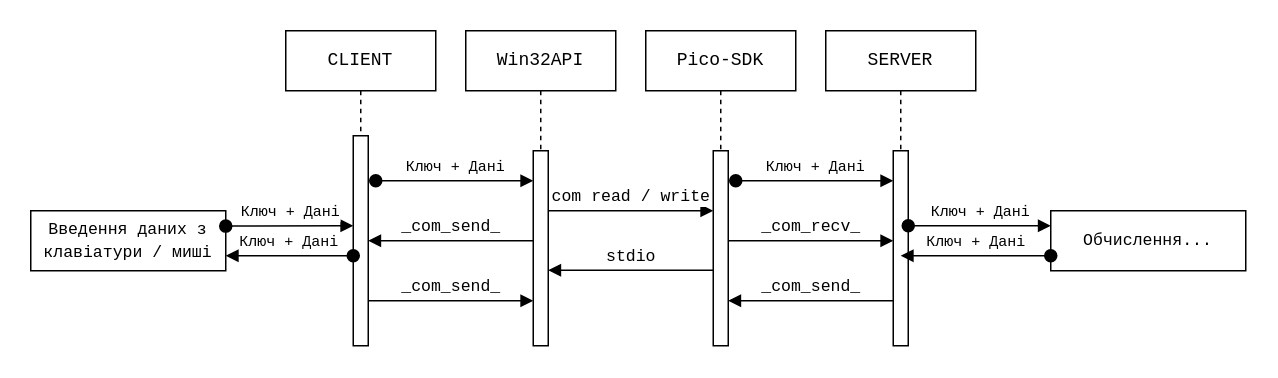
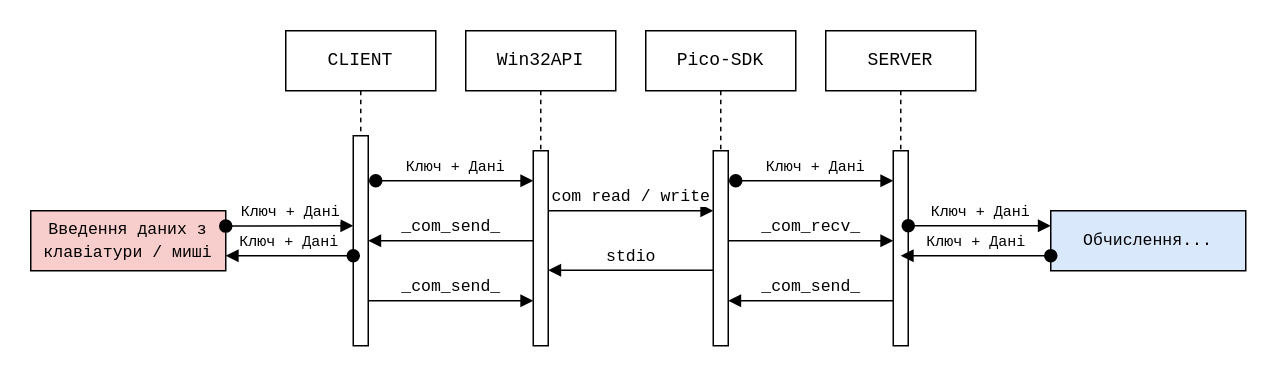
(128, 241) -> (128, 241)
(1148, 241) -> (1148, 241)
